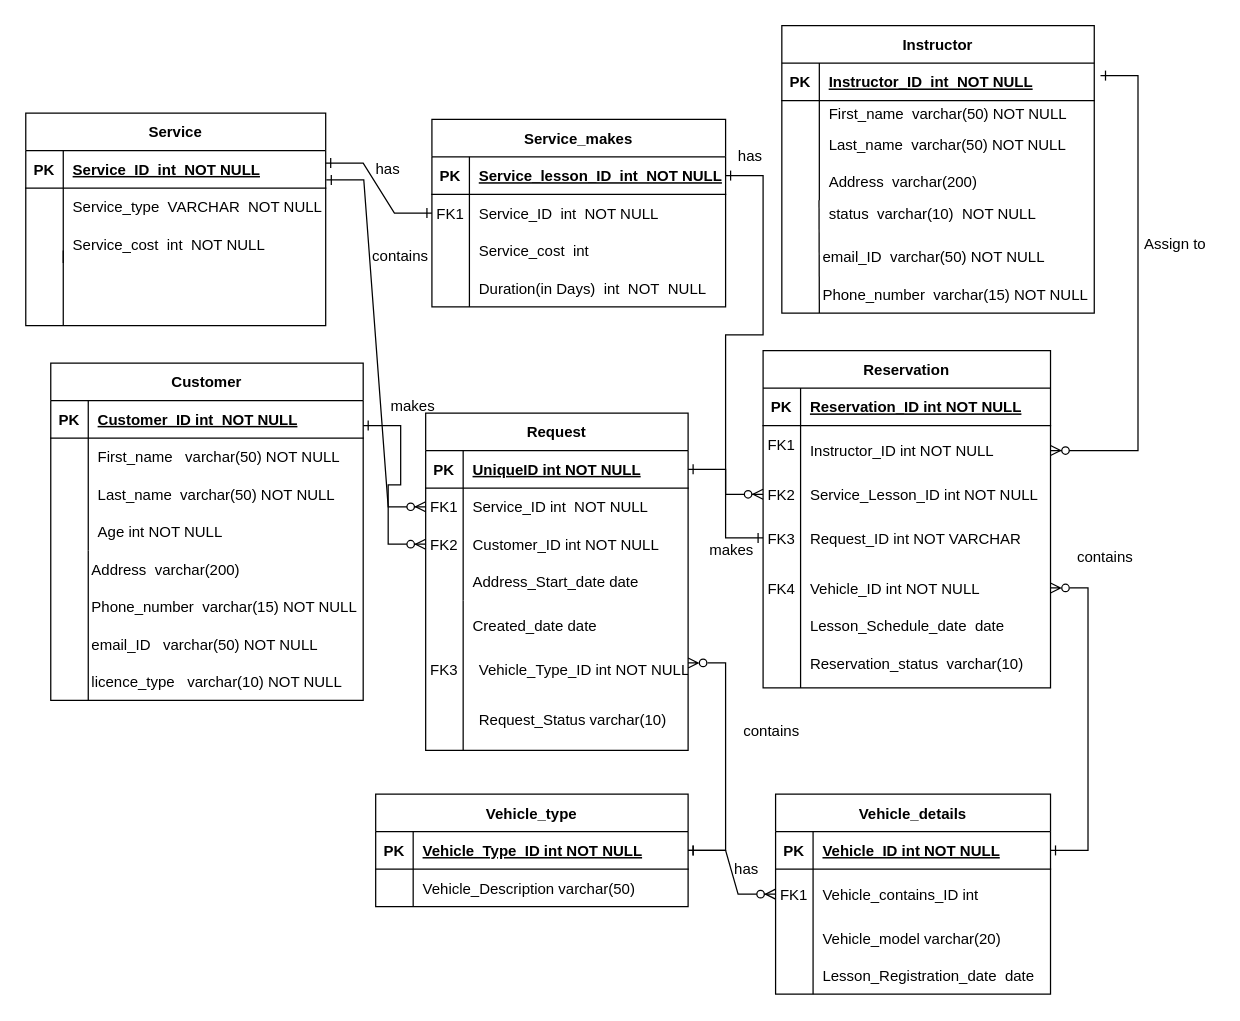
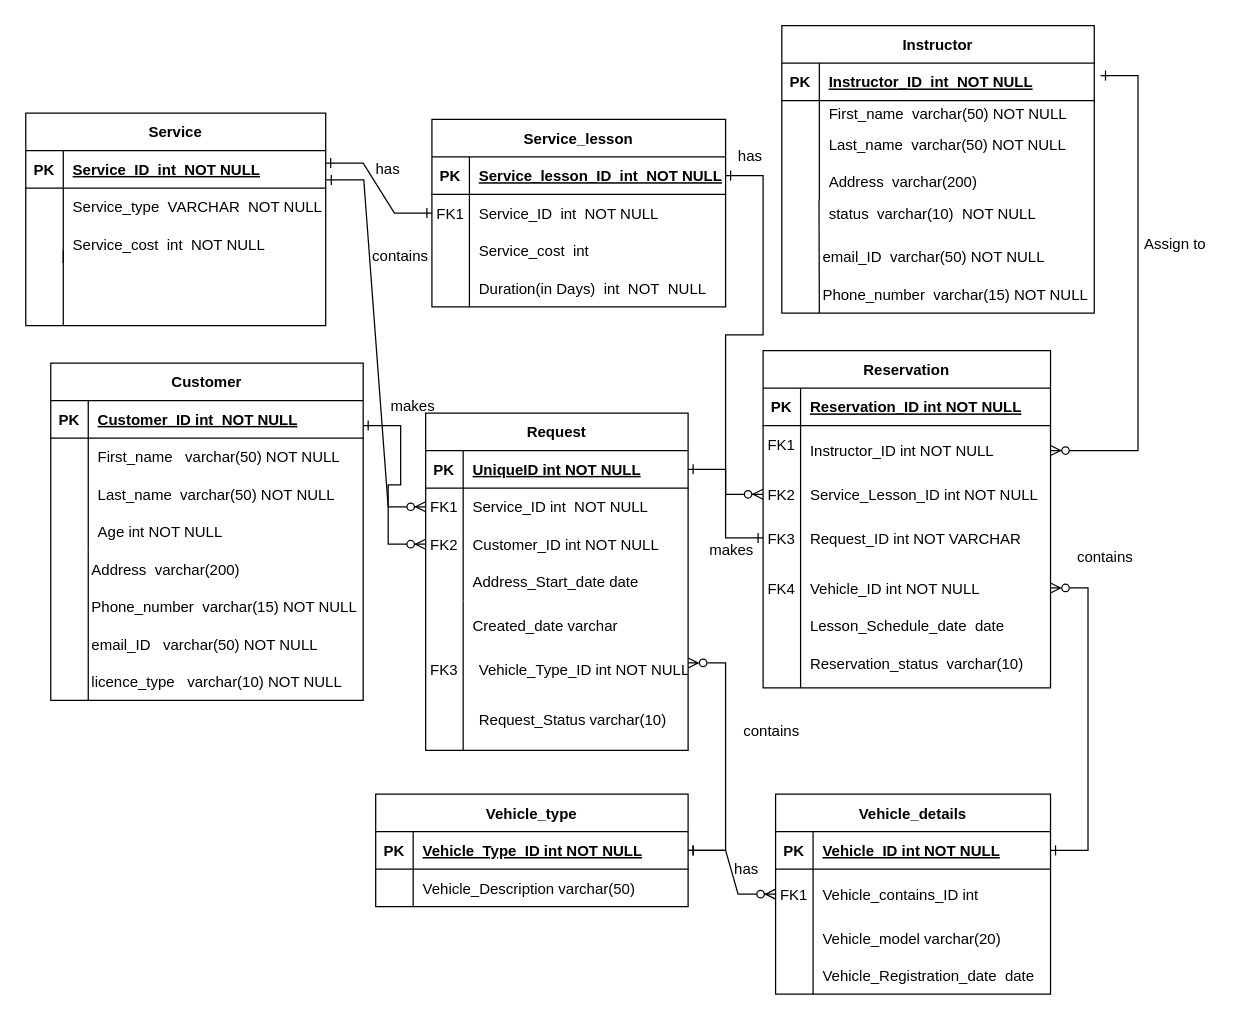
(578, 139) -> (578, 139)
(542, 626) -> (555, 626)
(943, 976) -> (943, 976)
